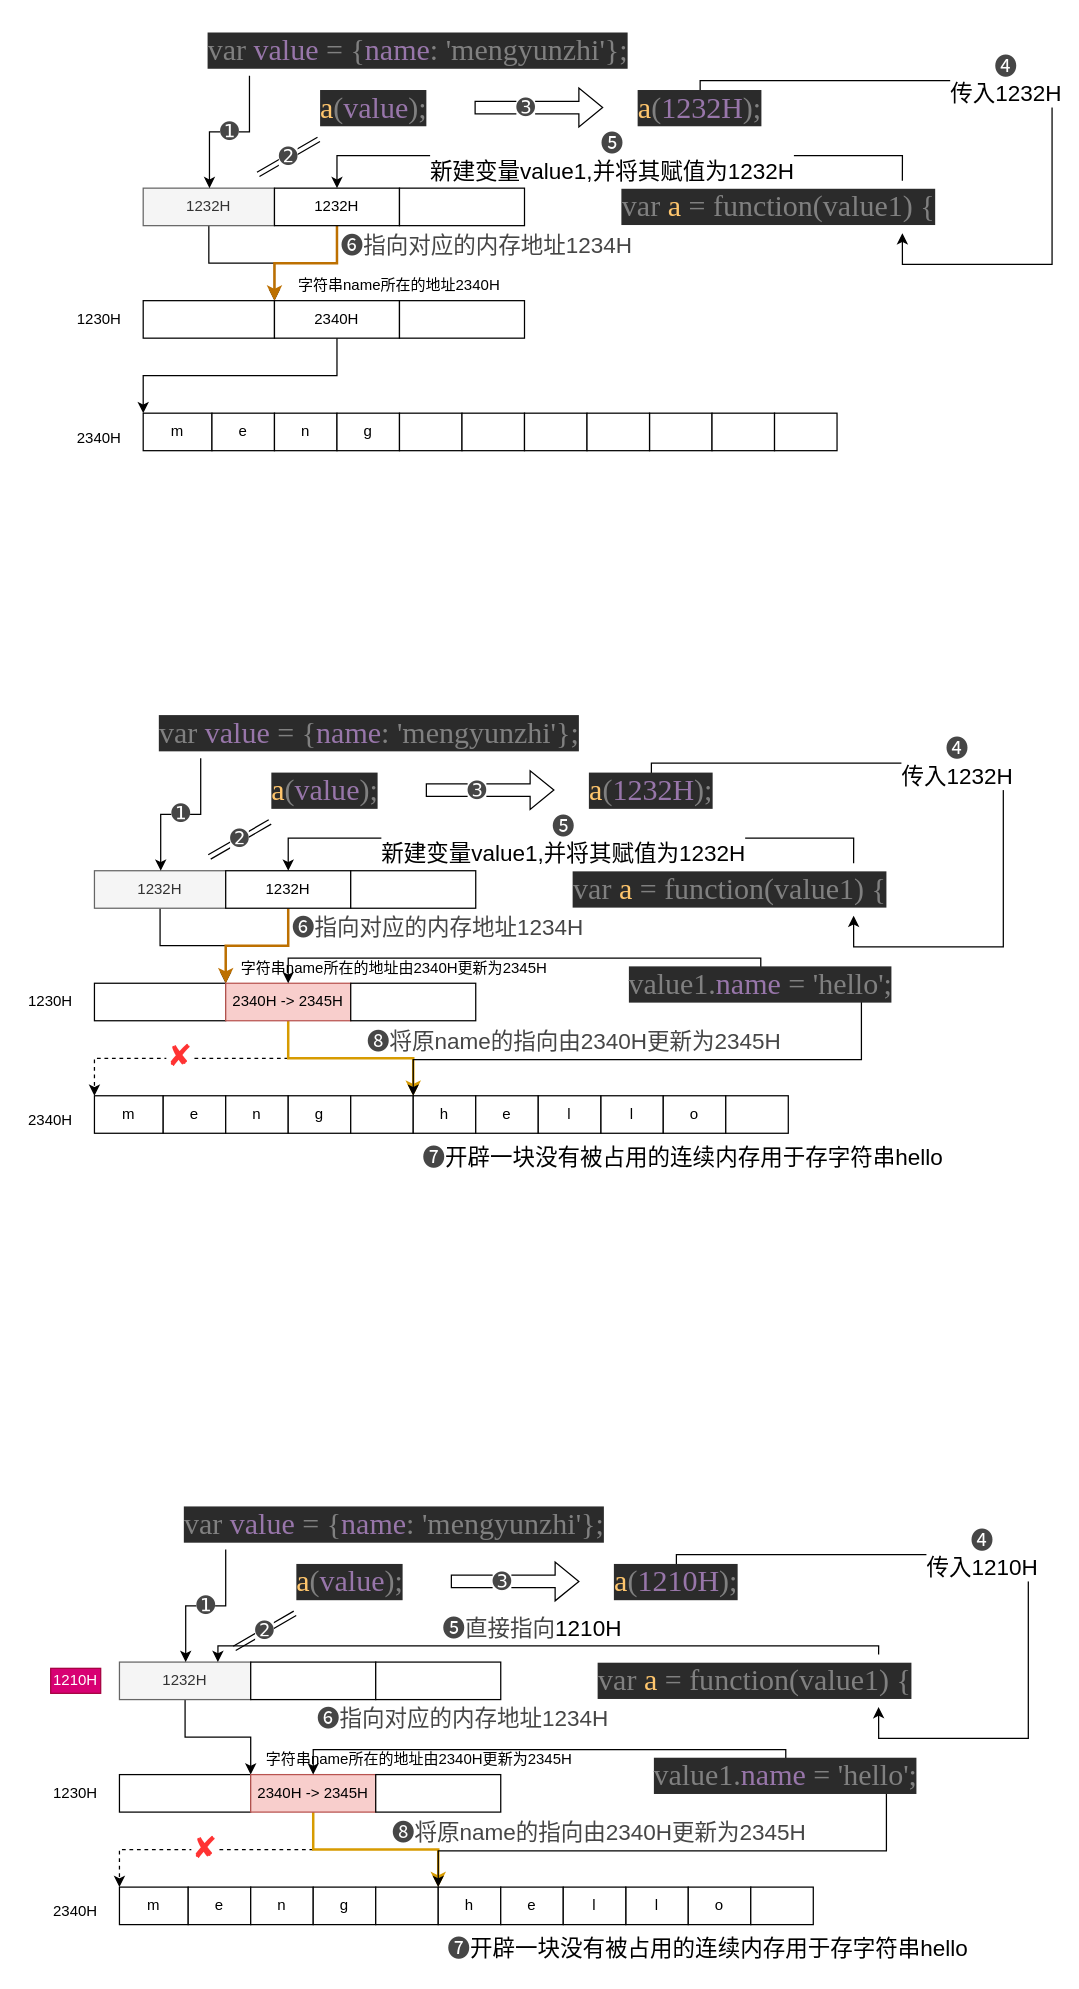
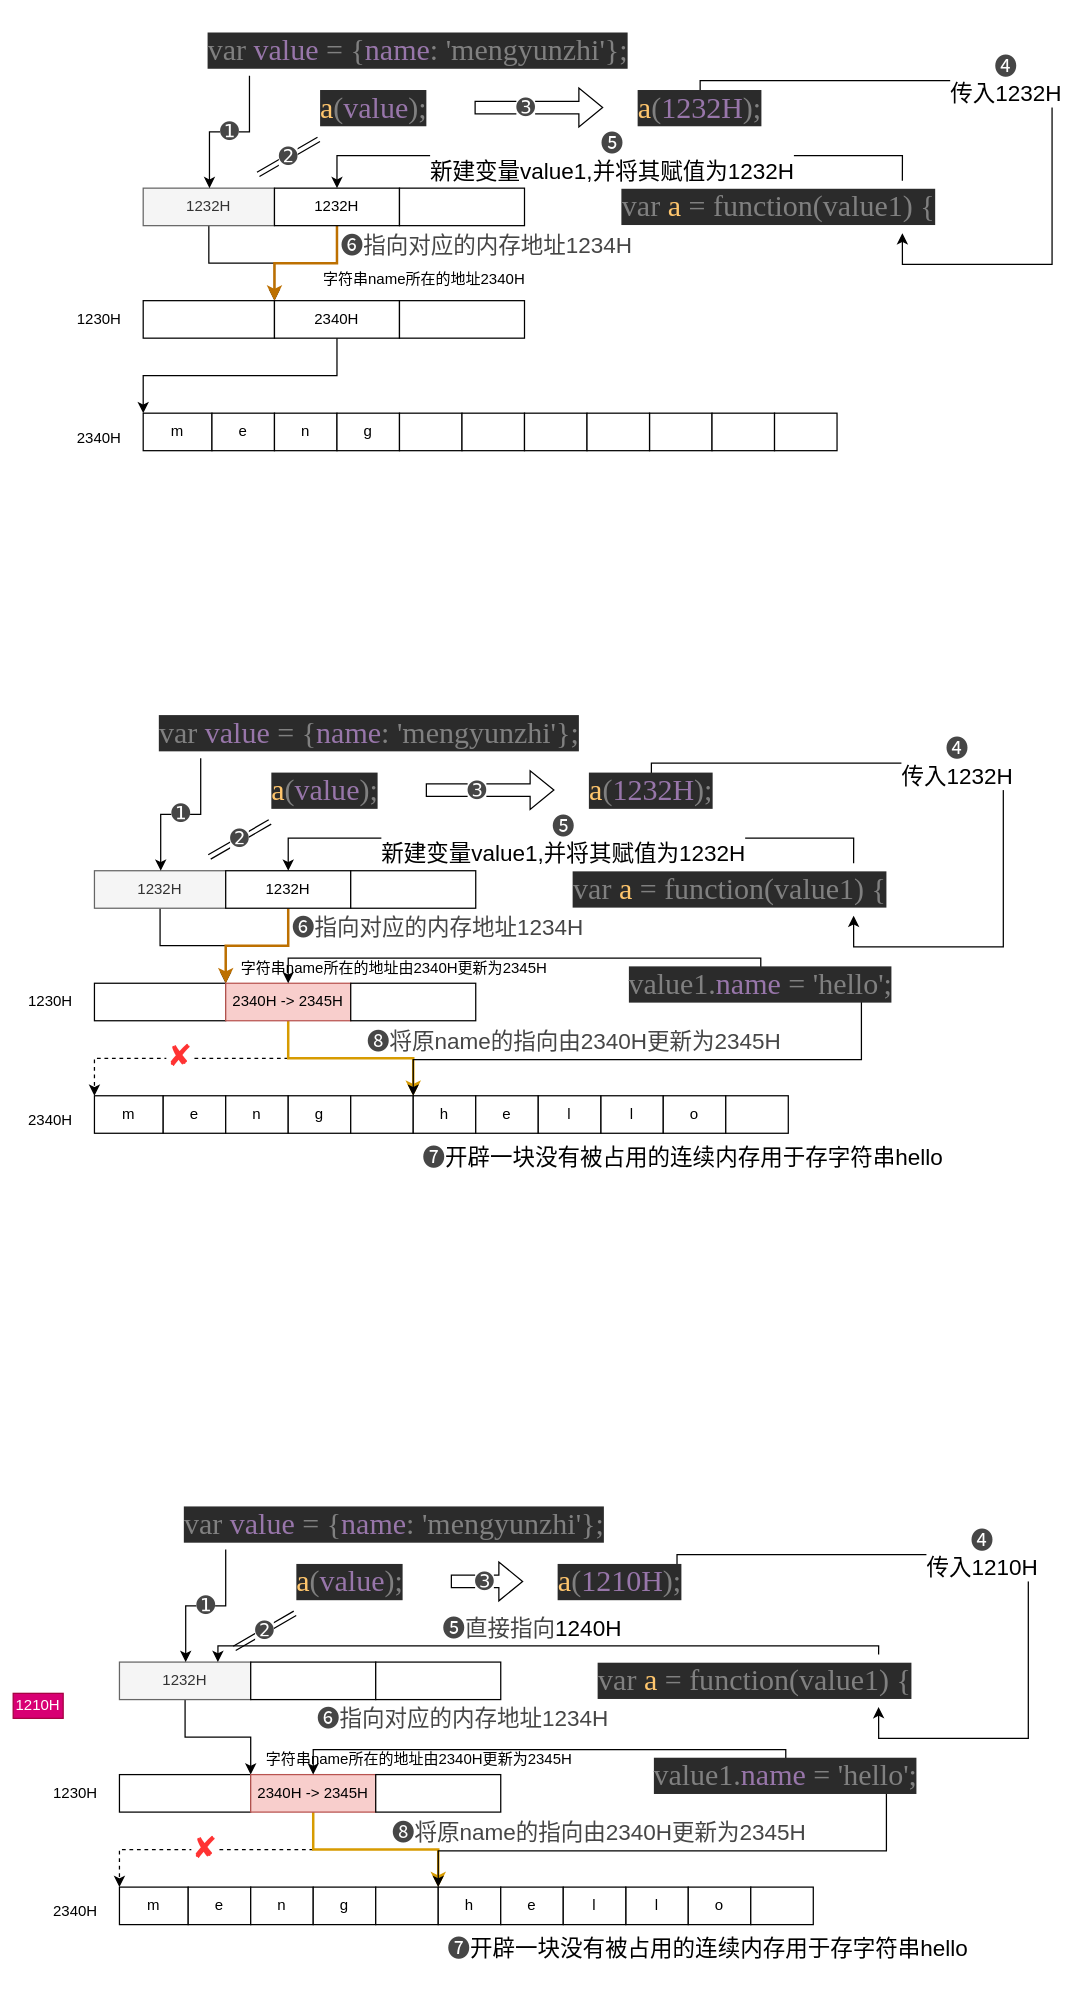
(399, 285) -> (424, 279)
(676, 1581) -> (620, 1581)
(533, 1629) -> (533, 1629)
(76, 1681) -> (38, 1706)
